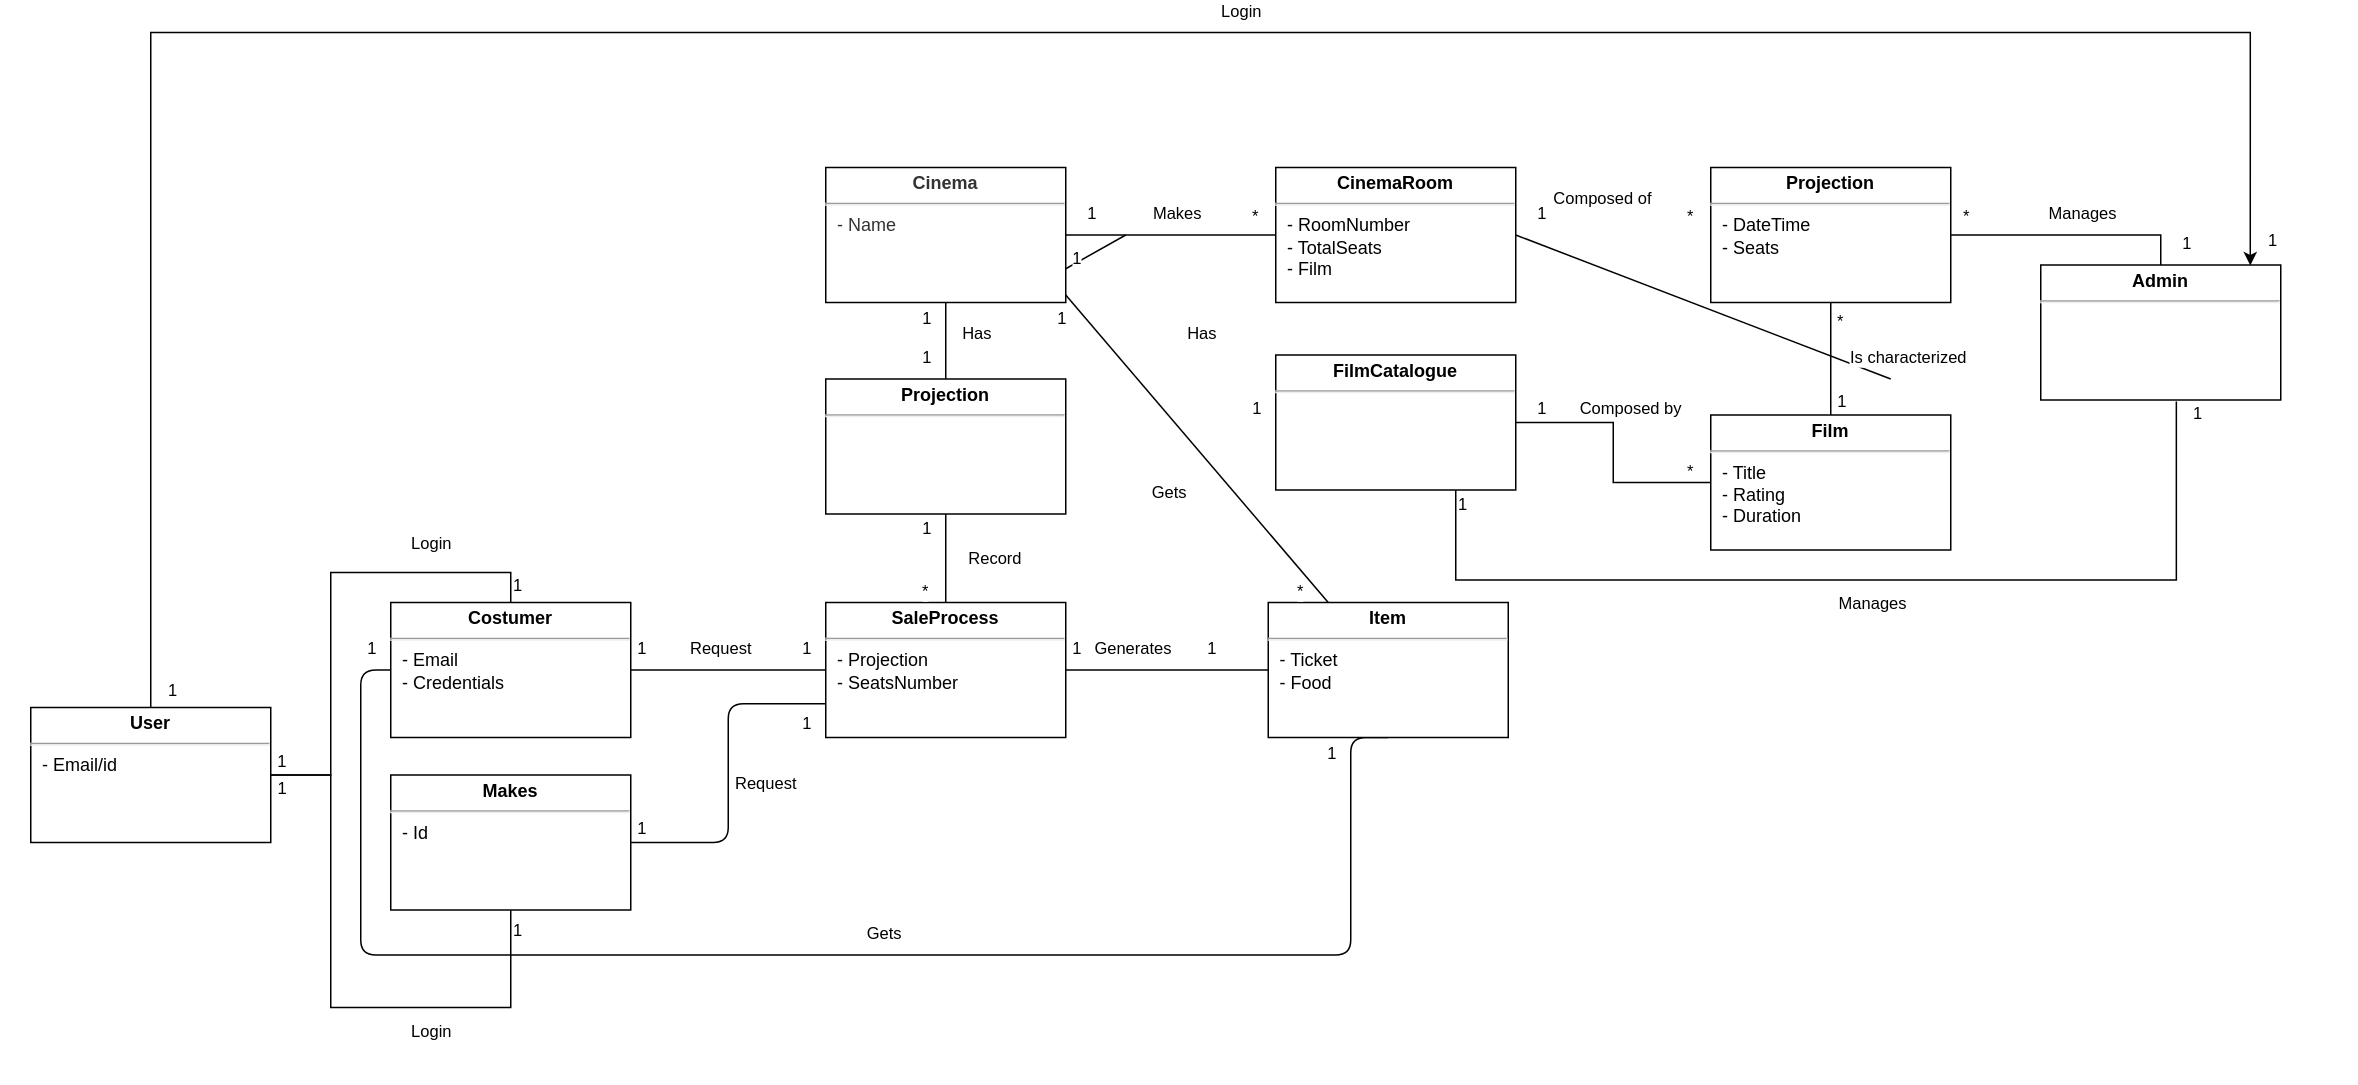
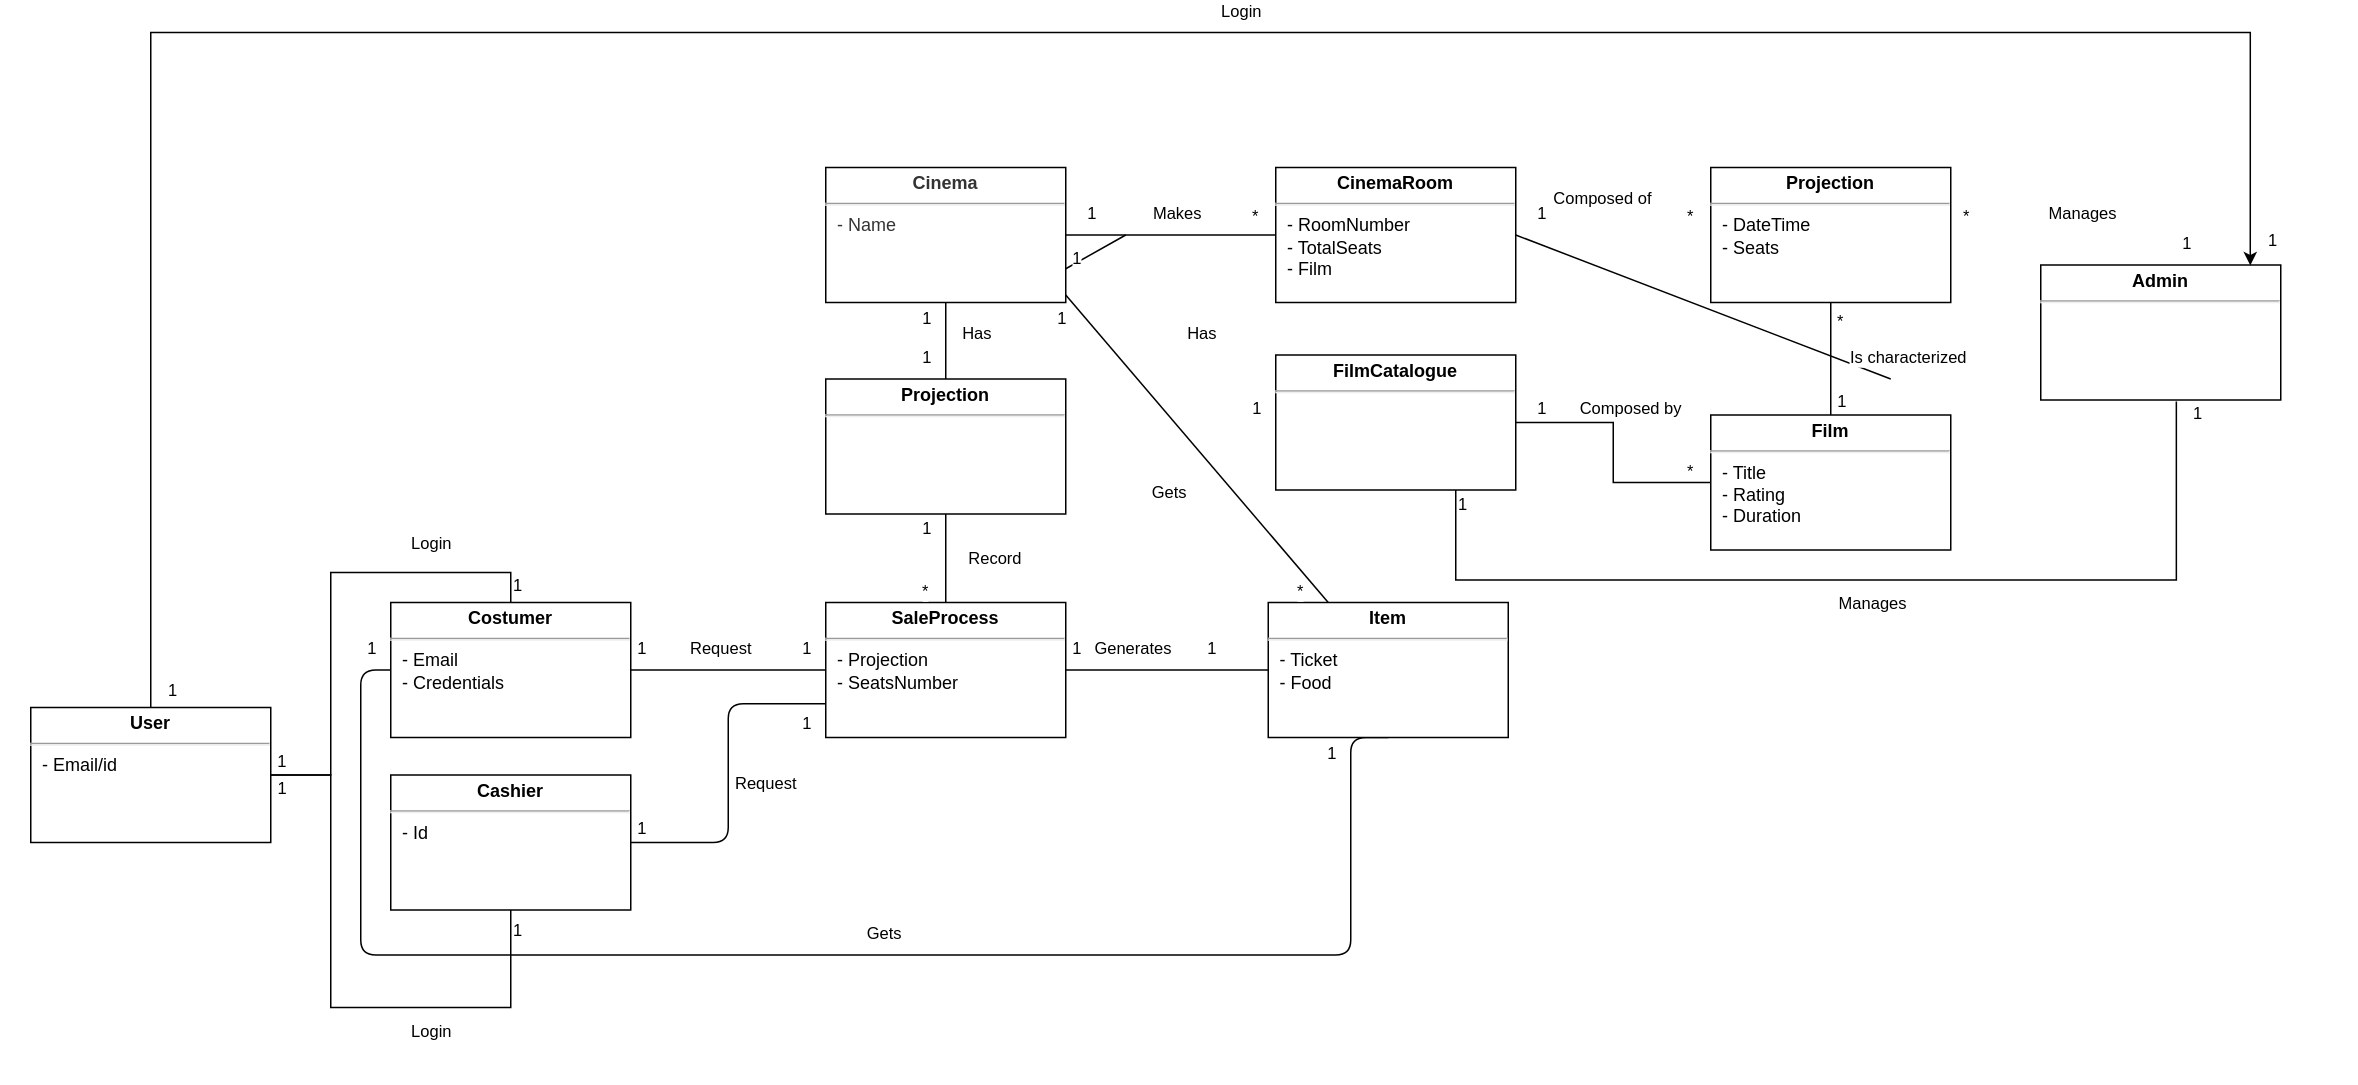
(2071, 235) -> none
(416, 796) -> (424, 796)
